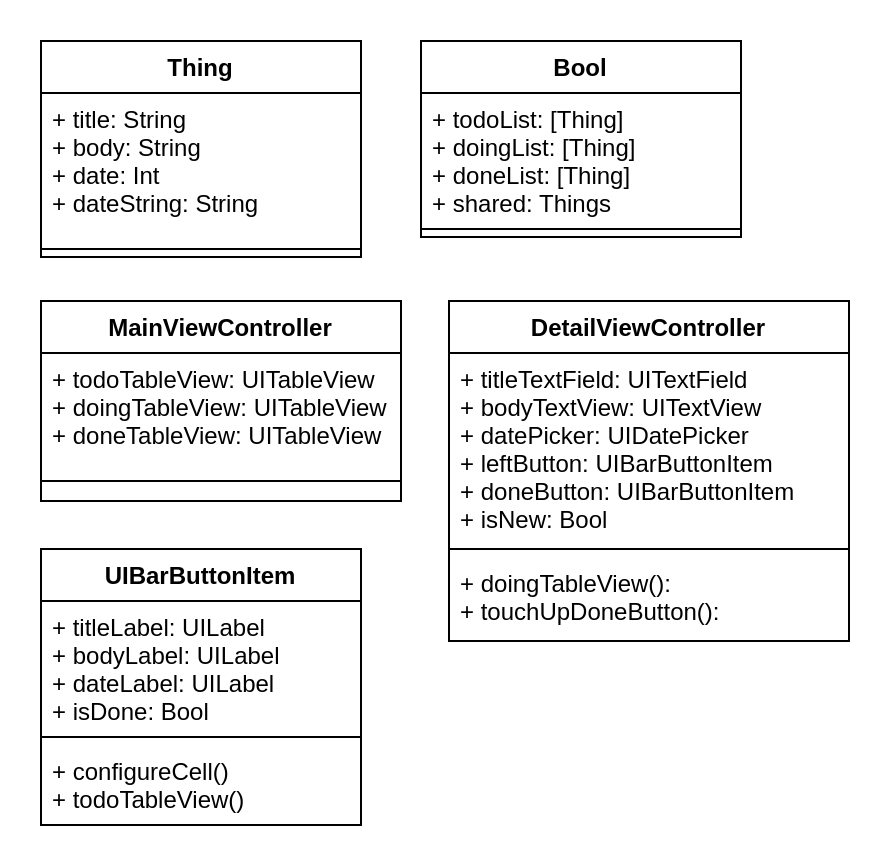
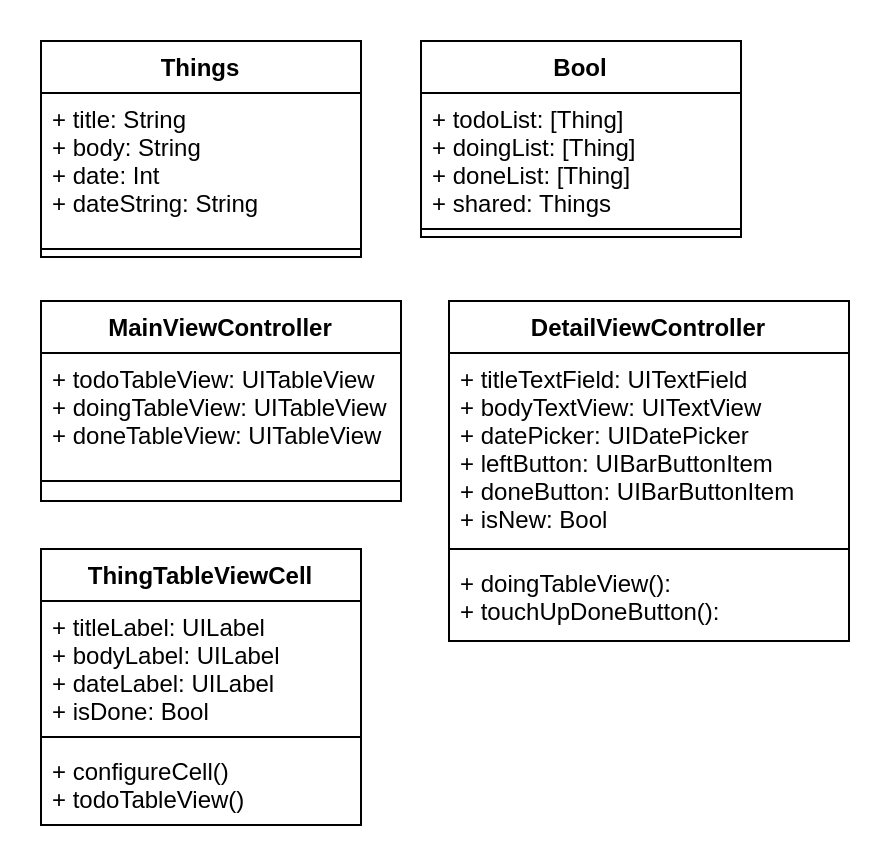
(200, 68) -> (200, 68)
(200, 576) -> (200, 576)
